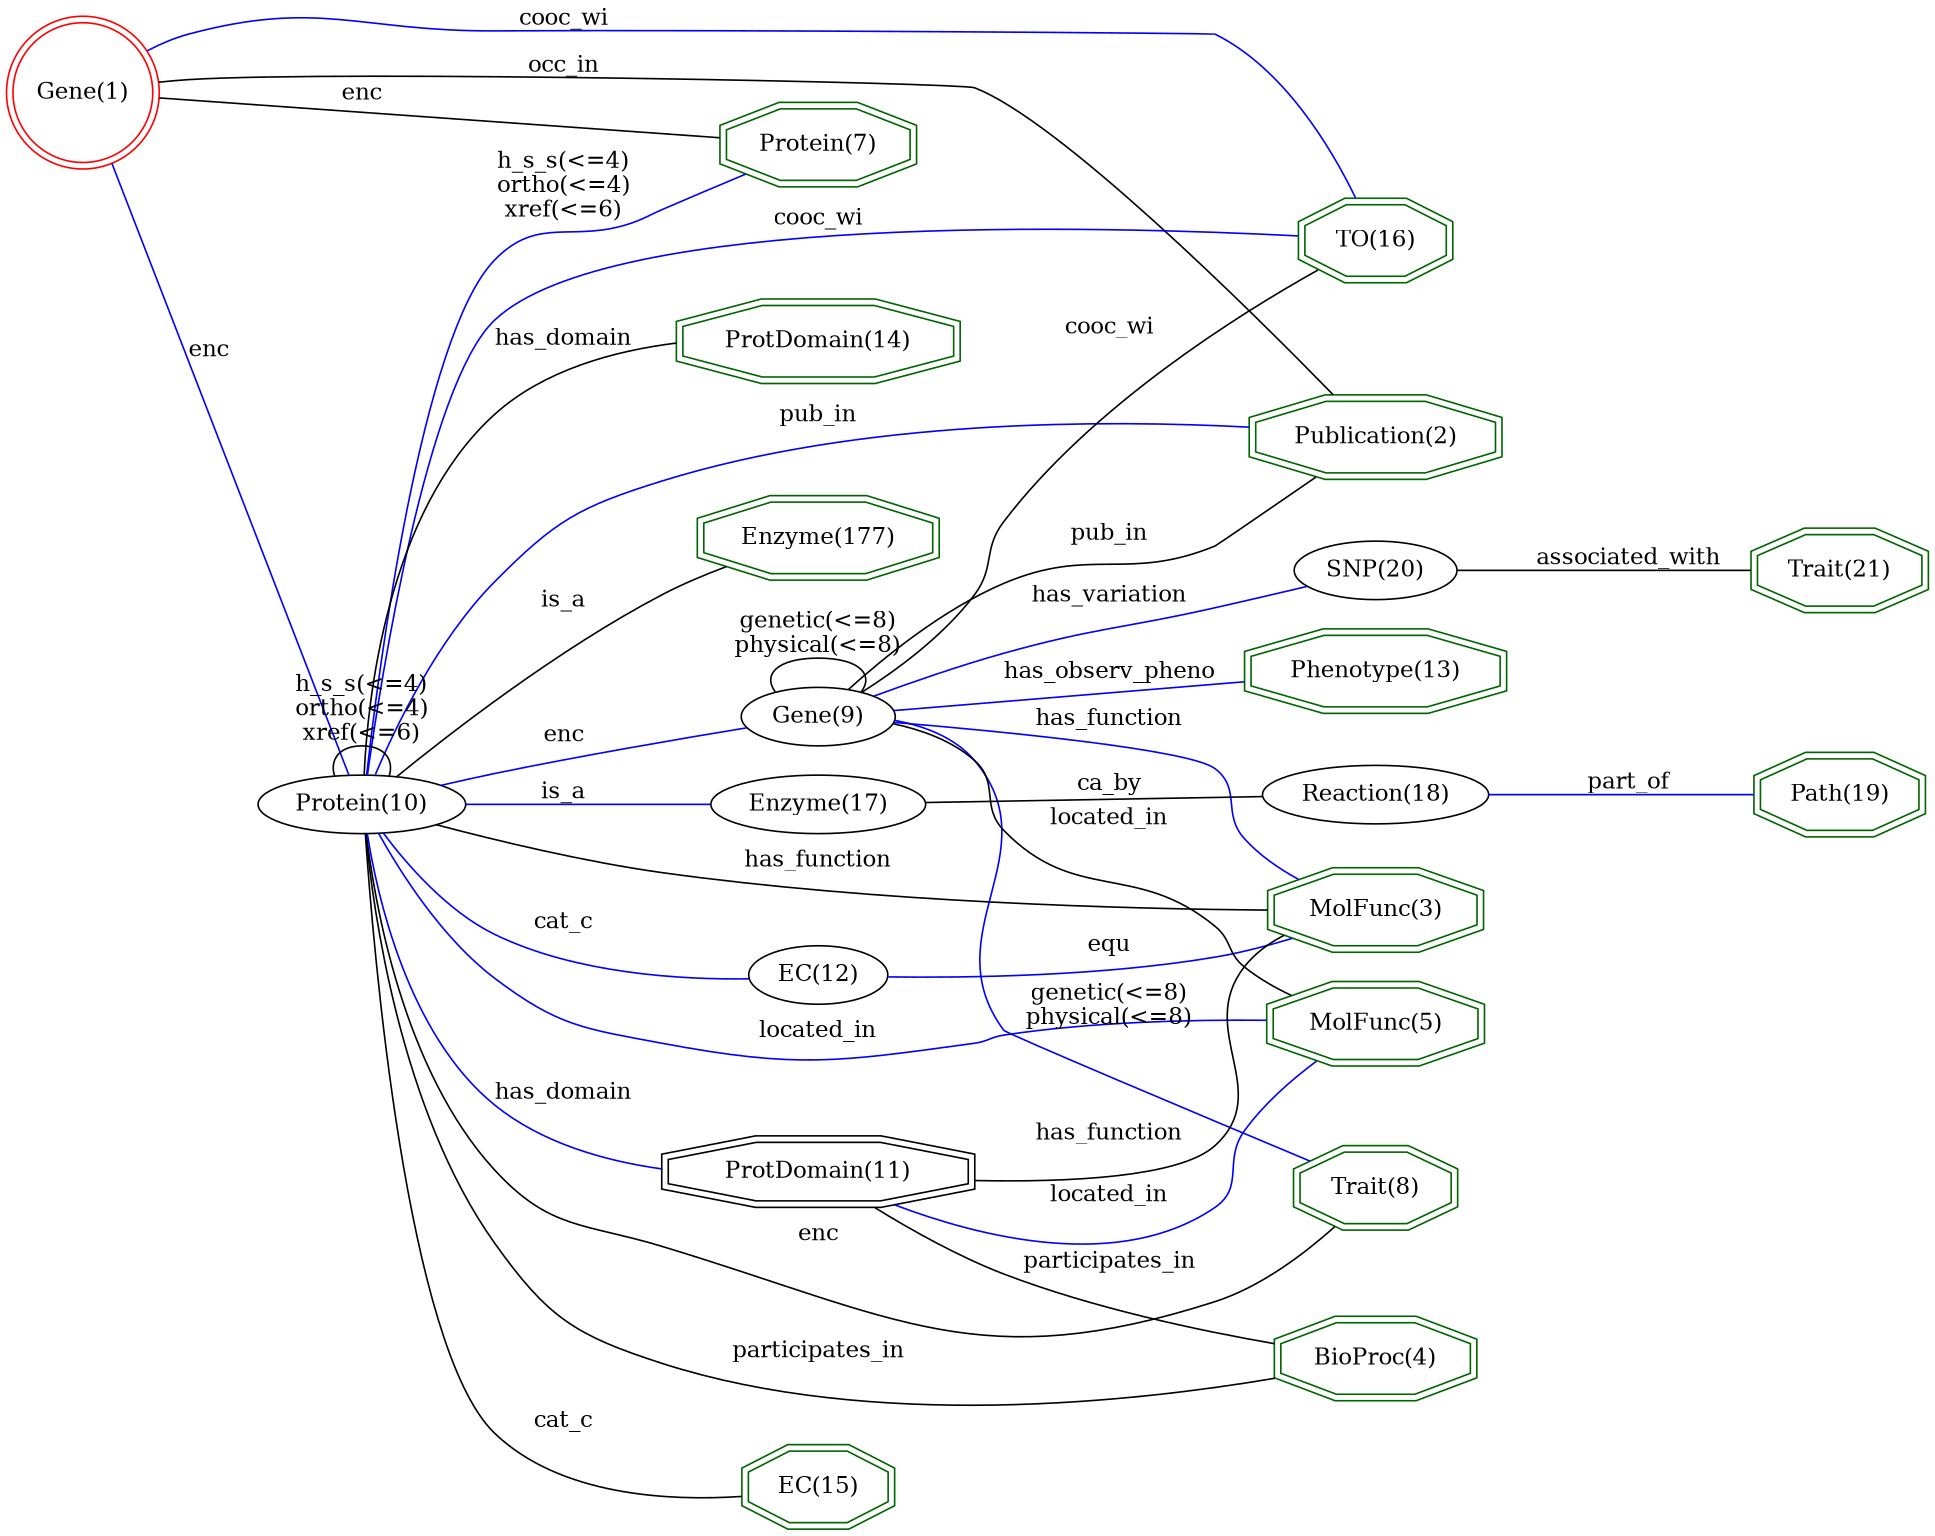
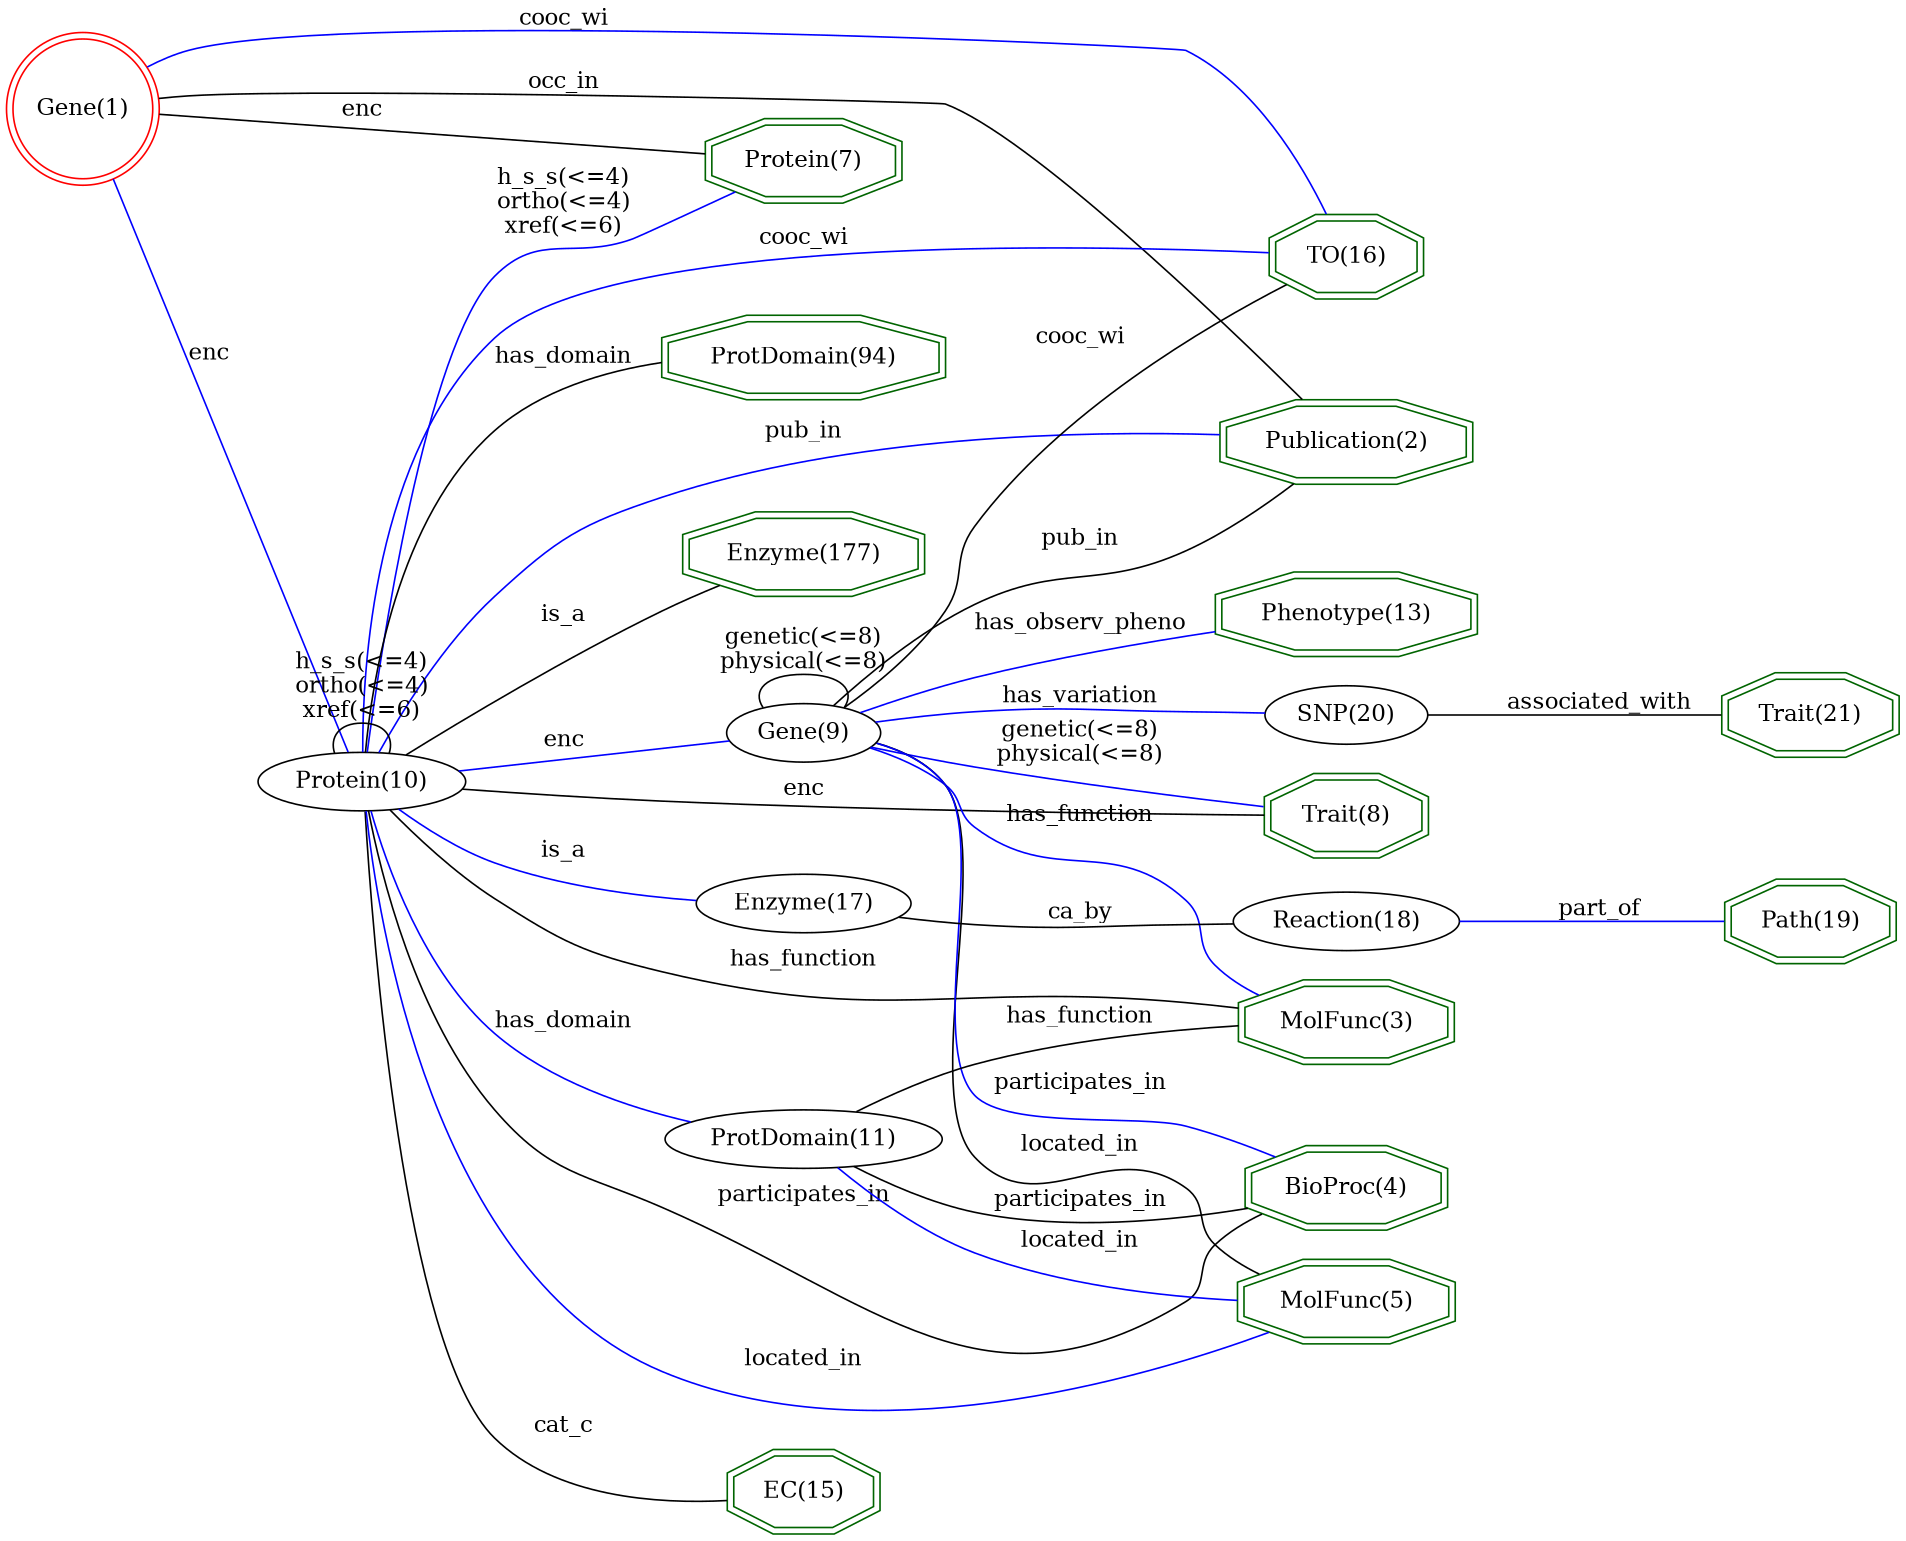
(818, 341) -> (804, 358)
(818, 975) -> none
none -> (971, 1088)
(818, 1172) -> (804, 1139)
